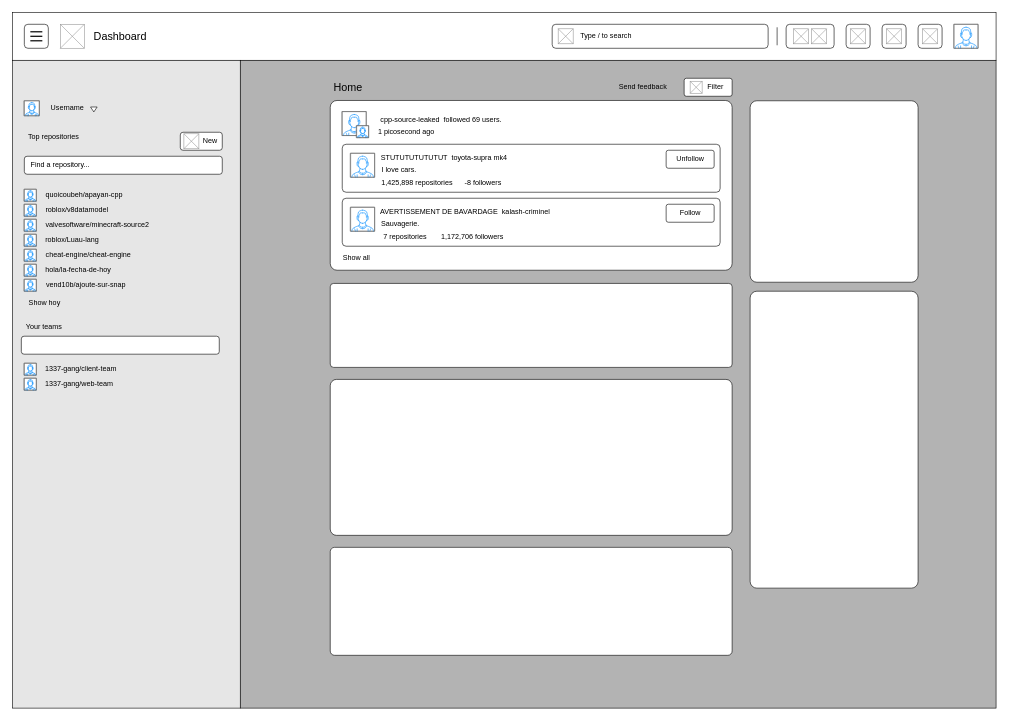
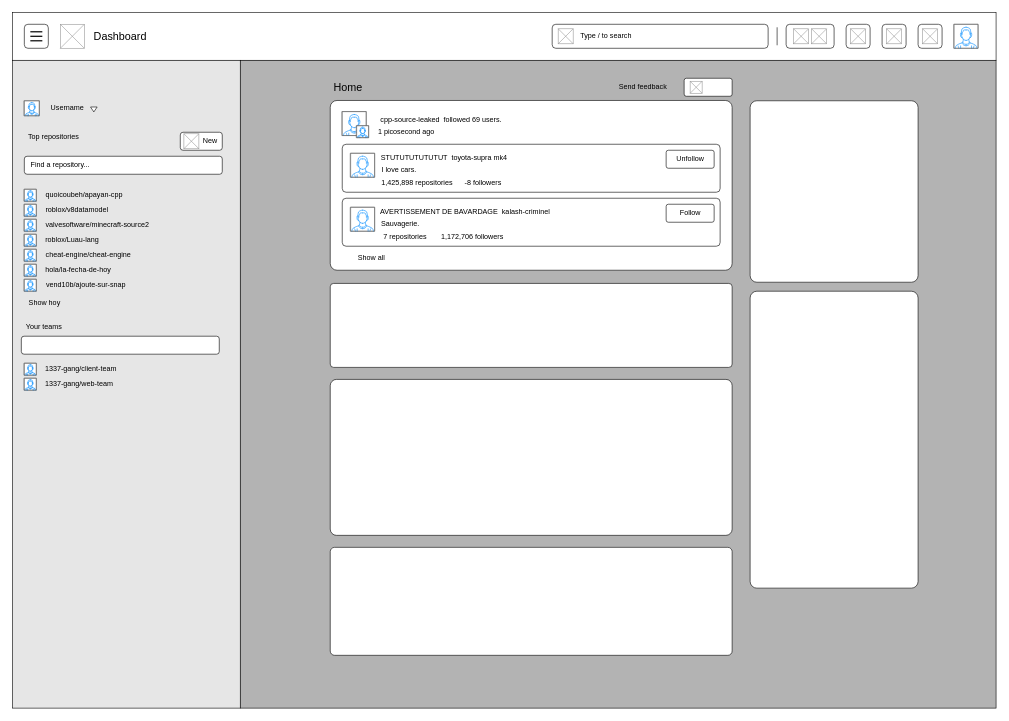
(716, 87) -> none
(357, 258) -> (372, 258)
